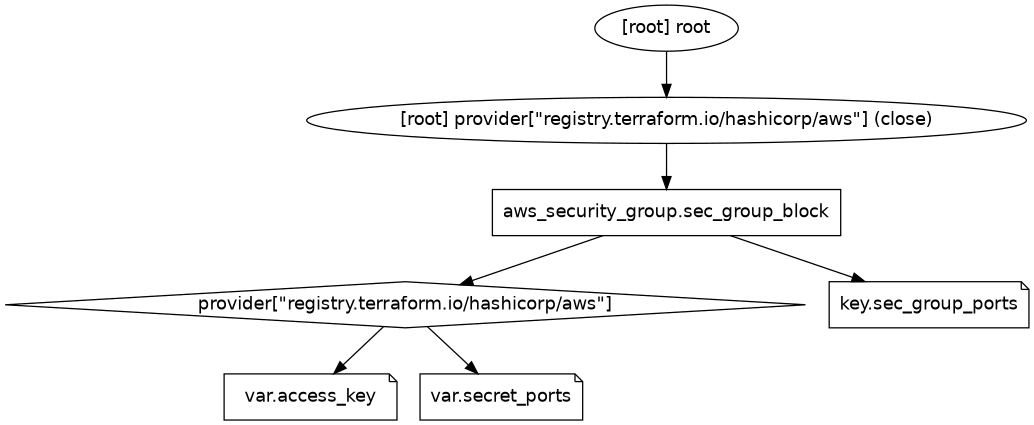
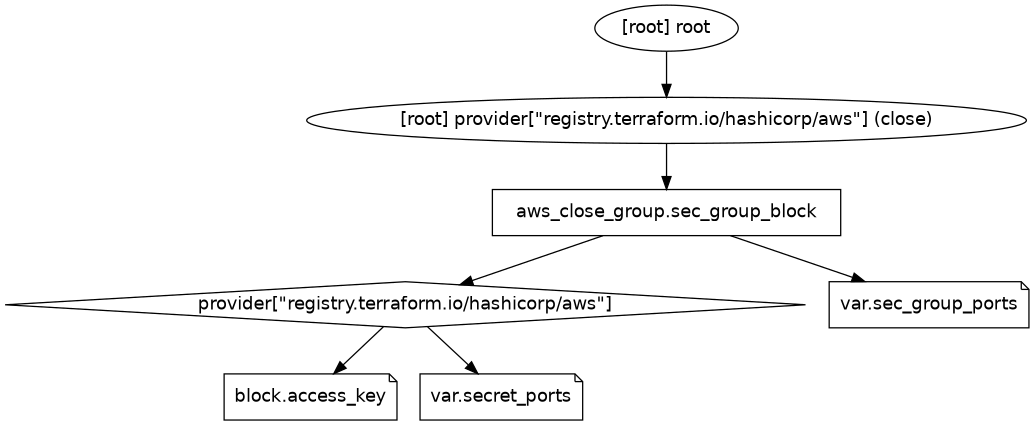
(667, 213) -> (667, 213)
(929, 305) -> (929, 305)
(311, 397) -> (311, 397)
